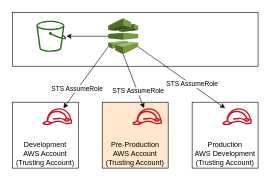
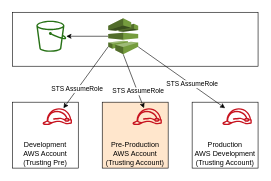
(45, 149) -> (45, 154)
